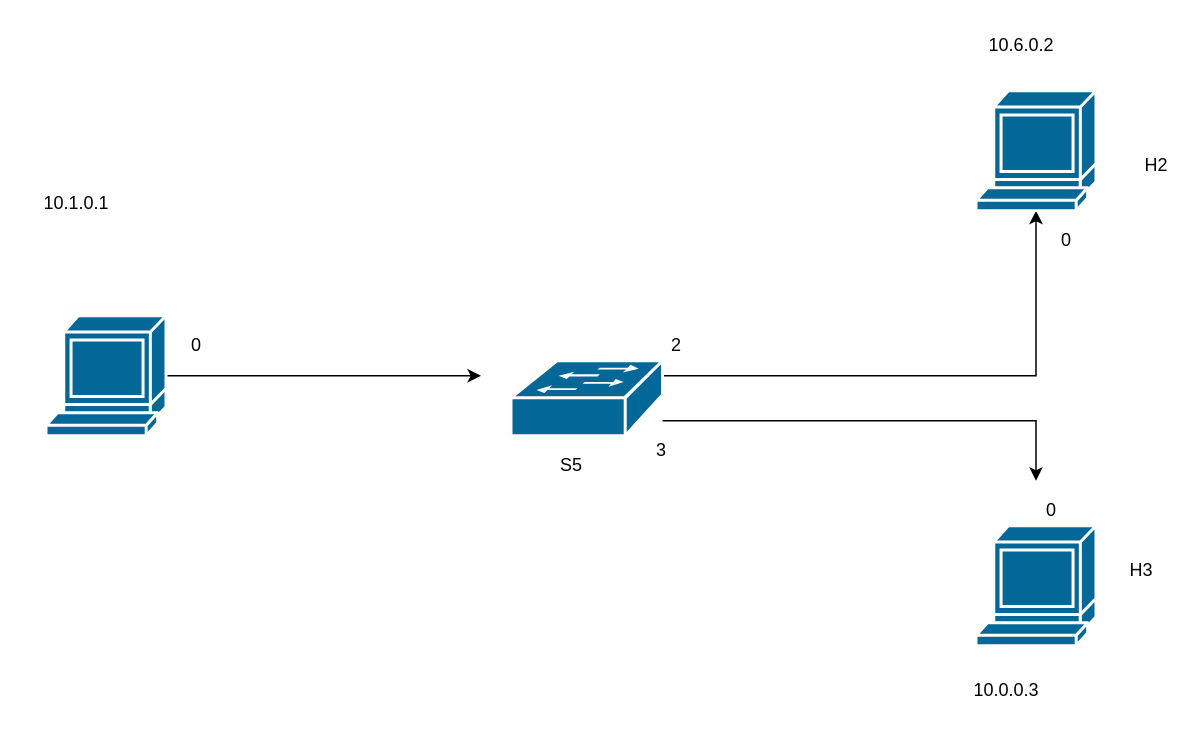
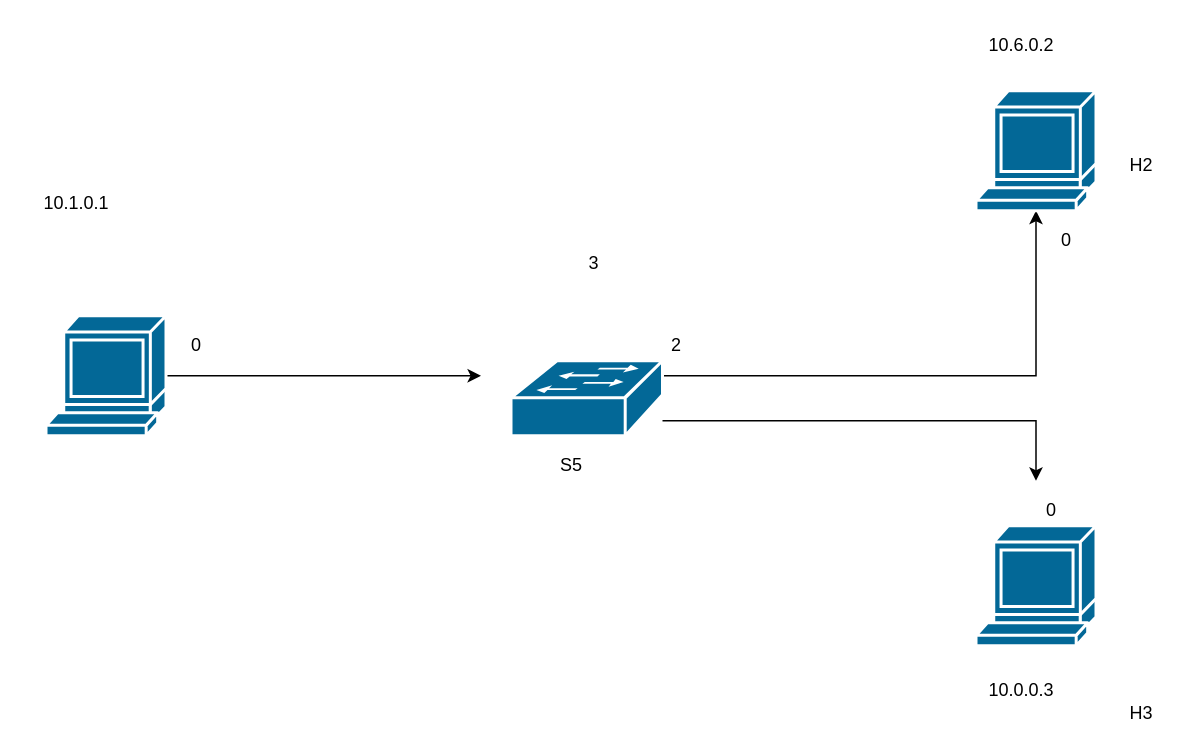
(1156, 166) -> (1141, 166)
(661, 451) -> (593, 263)
(1141, 571) -> (1141, 713)
(1006, 691) -> (1021, 691)
